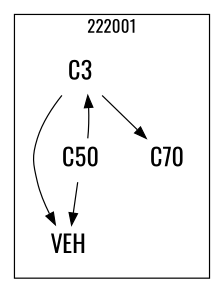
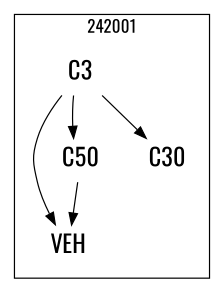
(112, 28) -> (112, 28)
(89, 123) -> (73, 111)
(167, 160) -> (167, 160)
